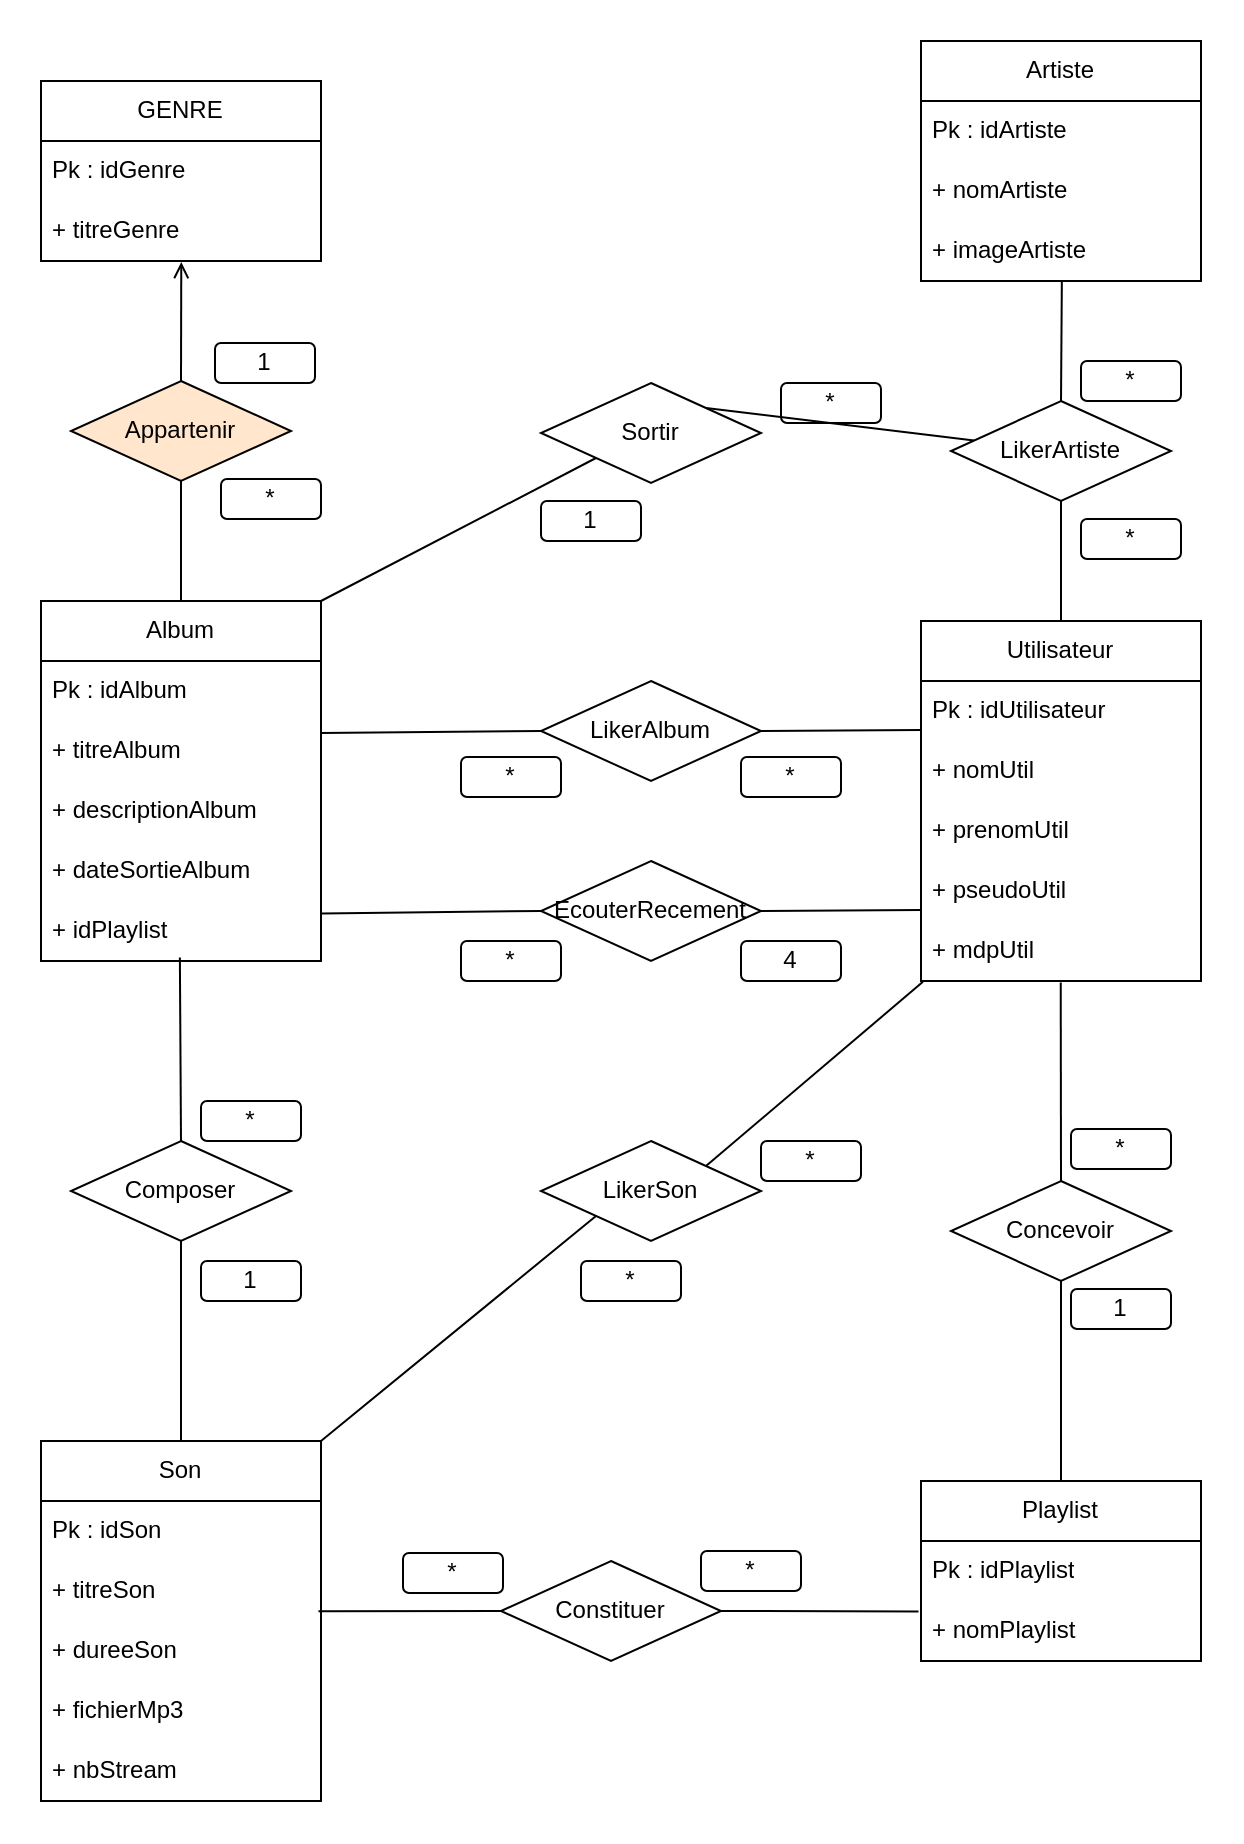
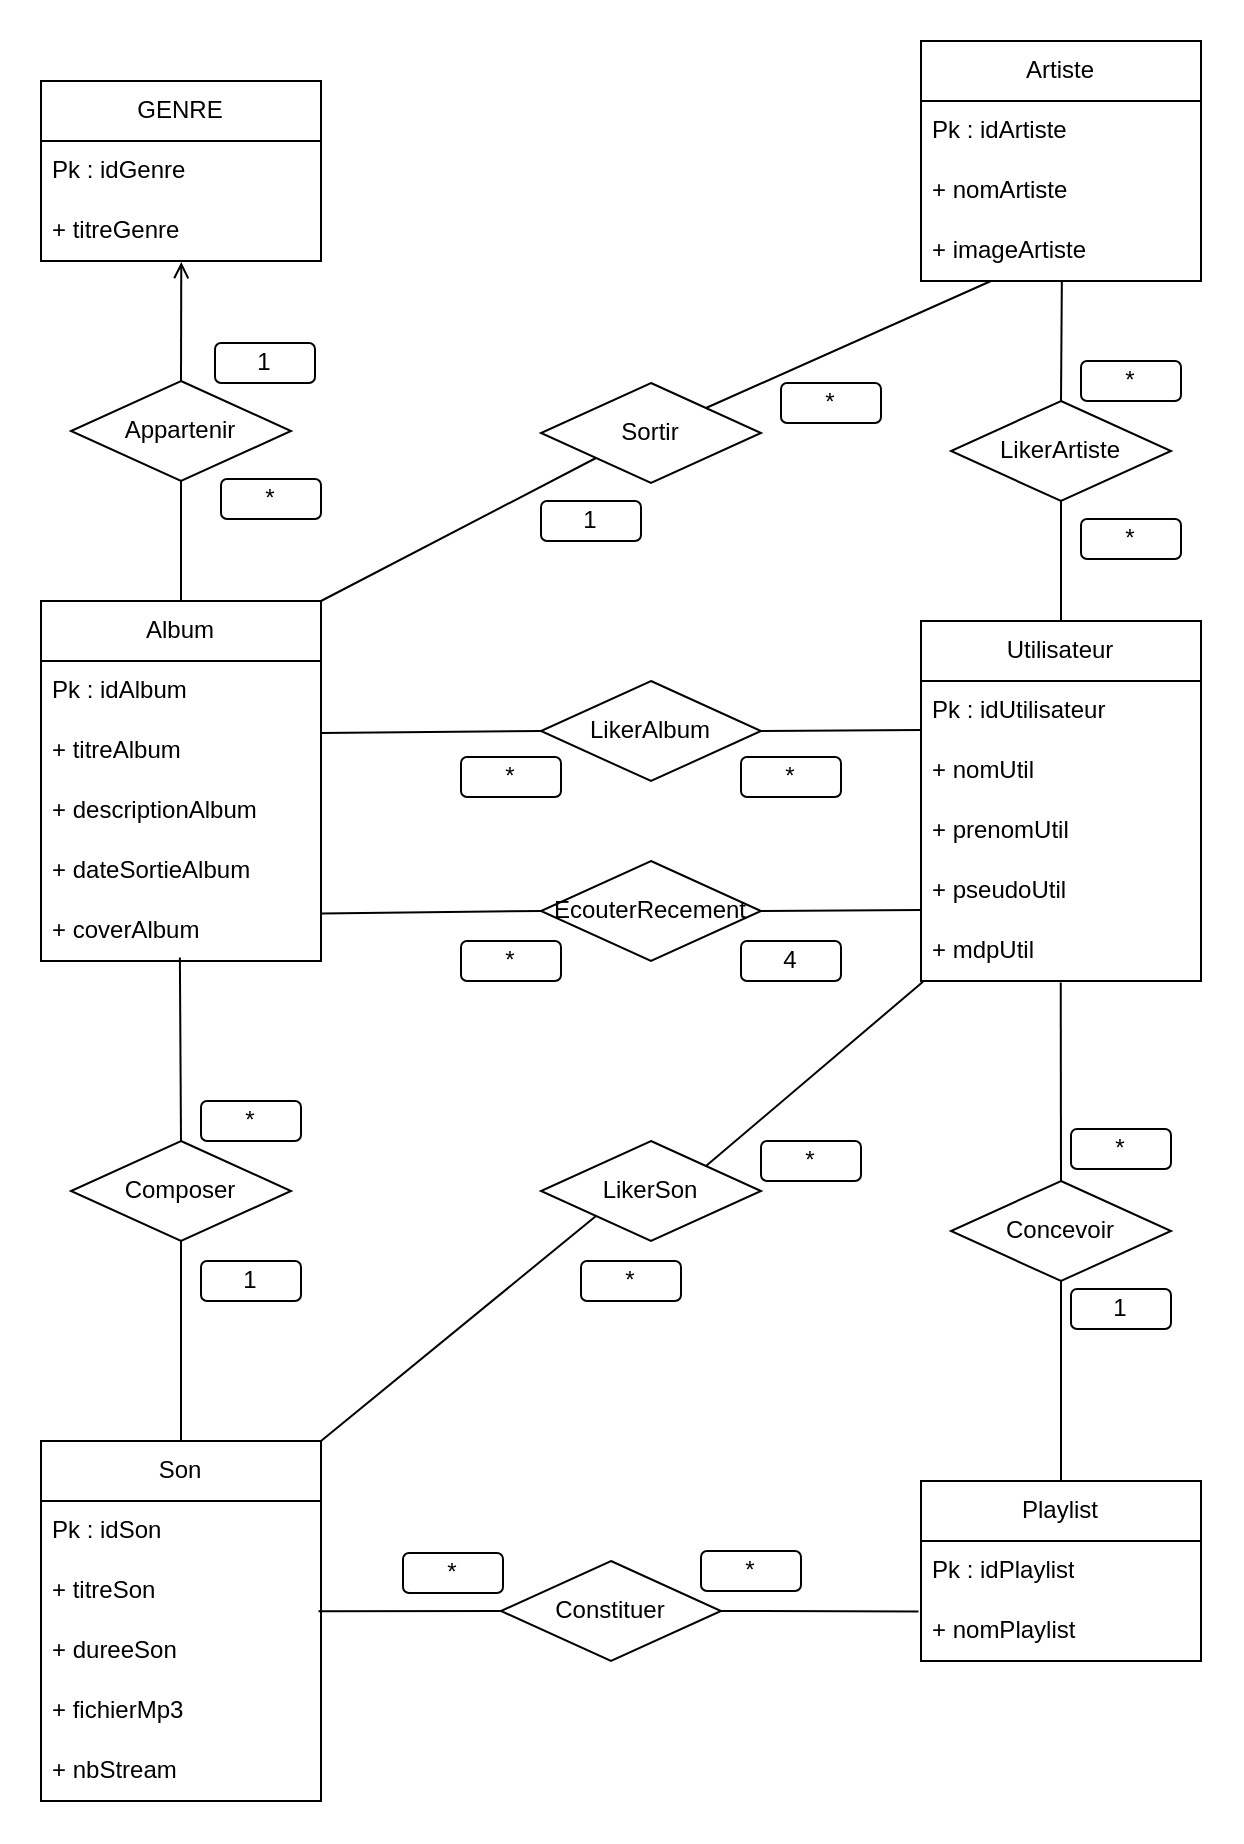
(840, 424) -> (844, 347)
(181, 431) -> (181, 431)
(118, 931) -> (127, 931)
